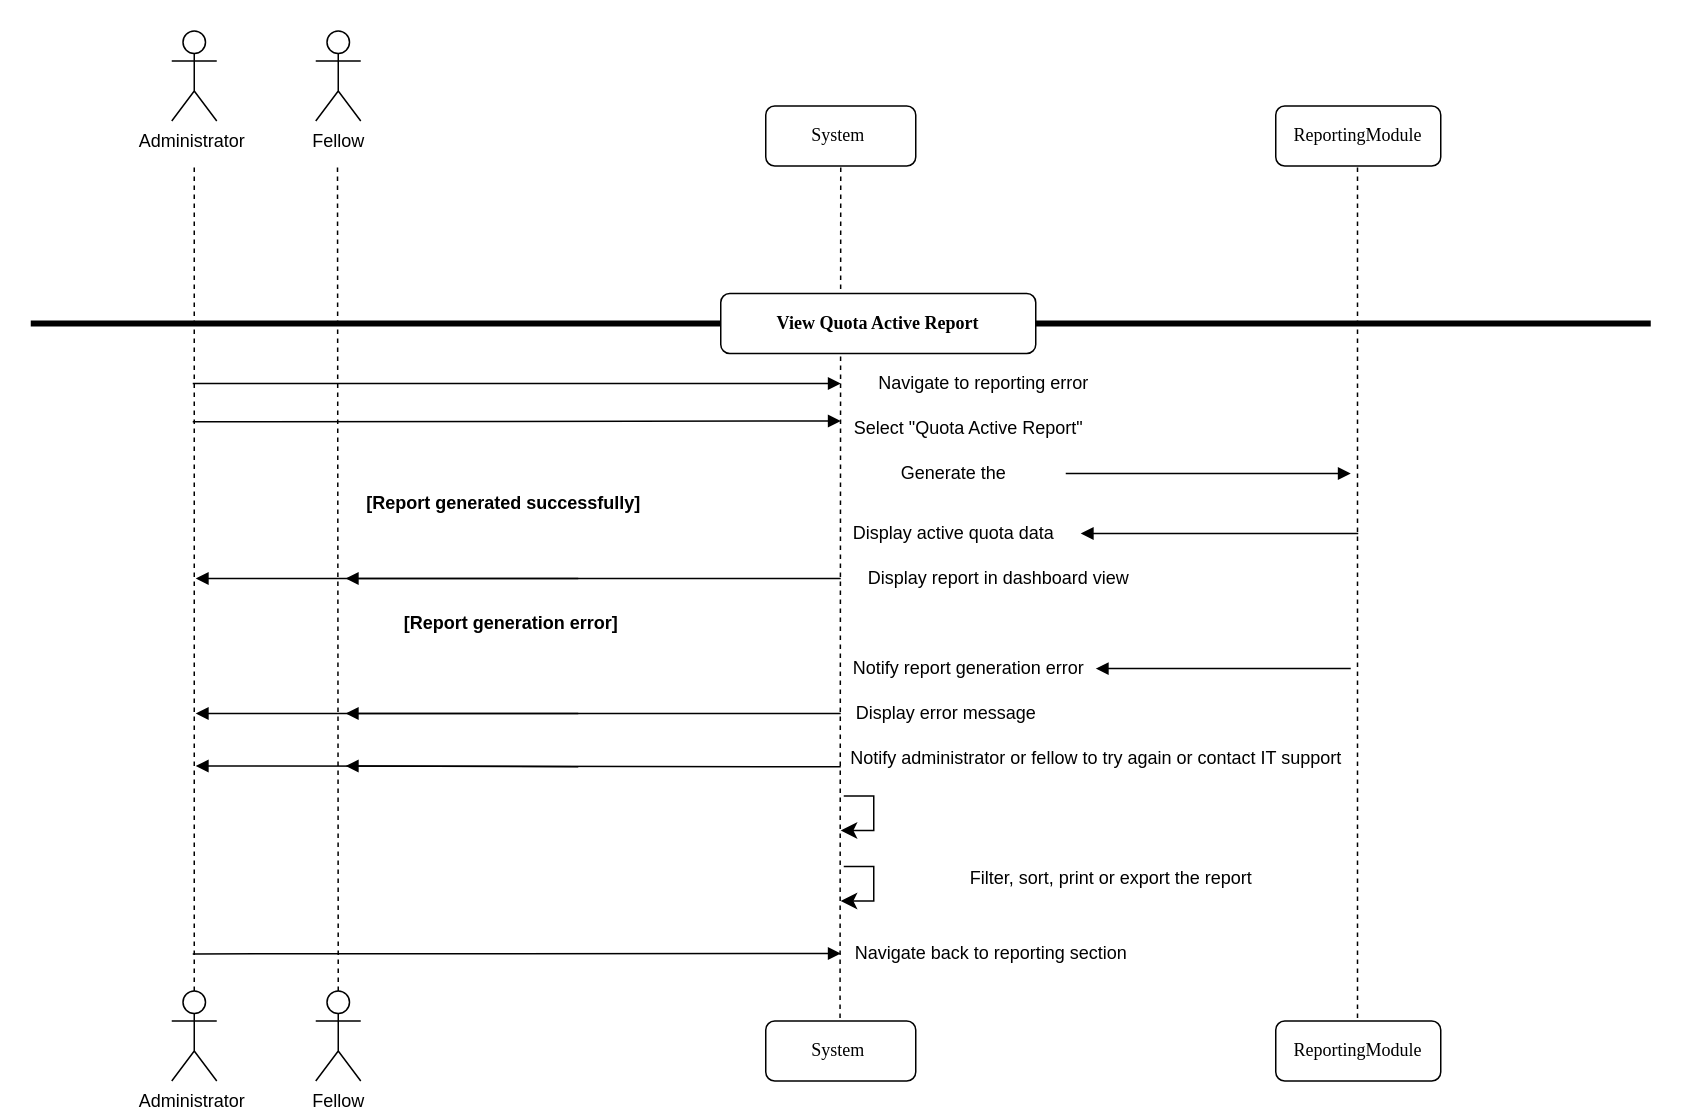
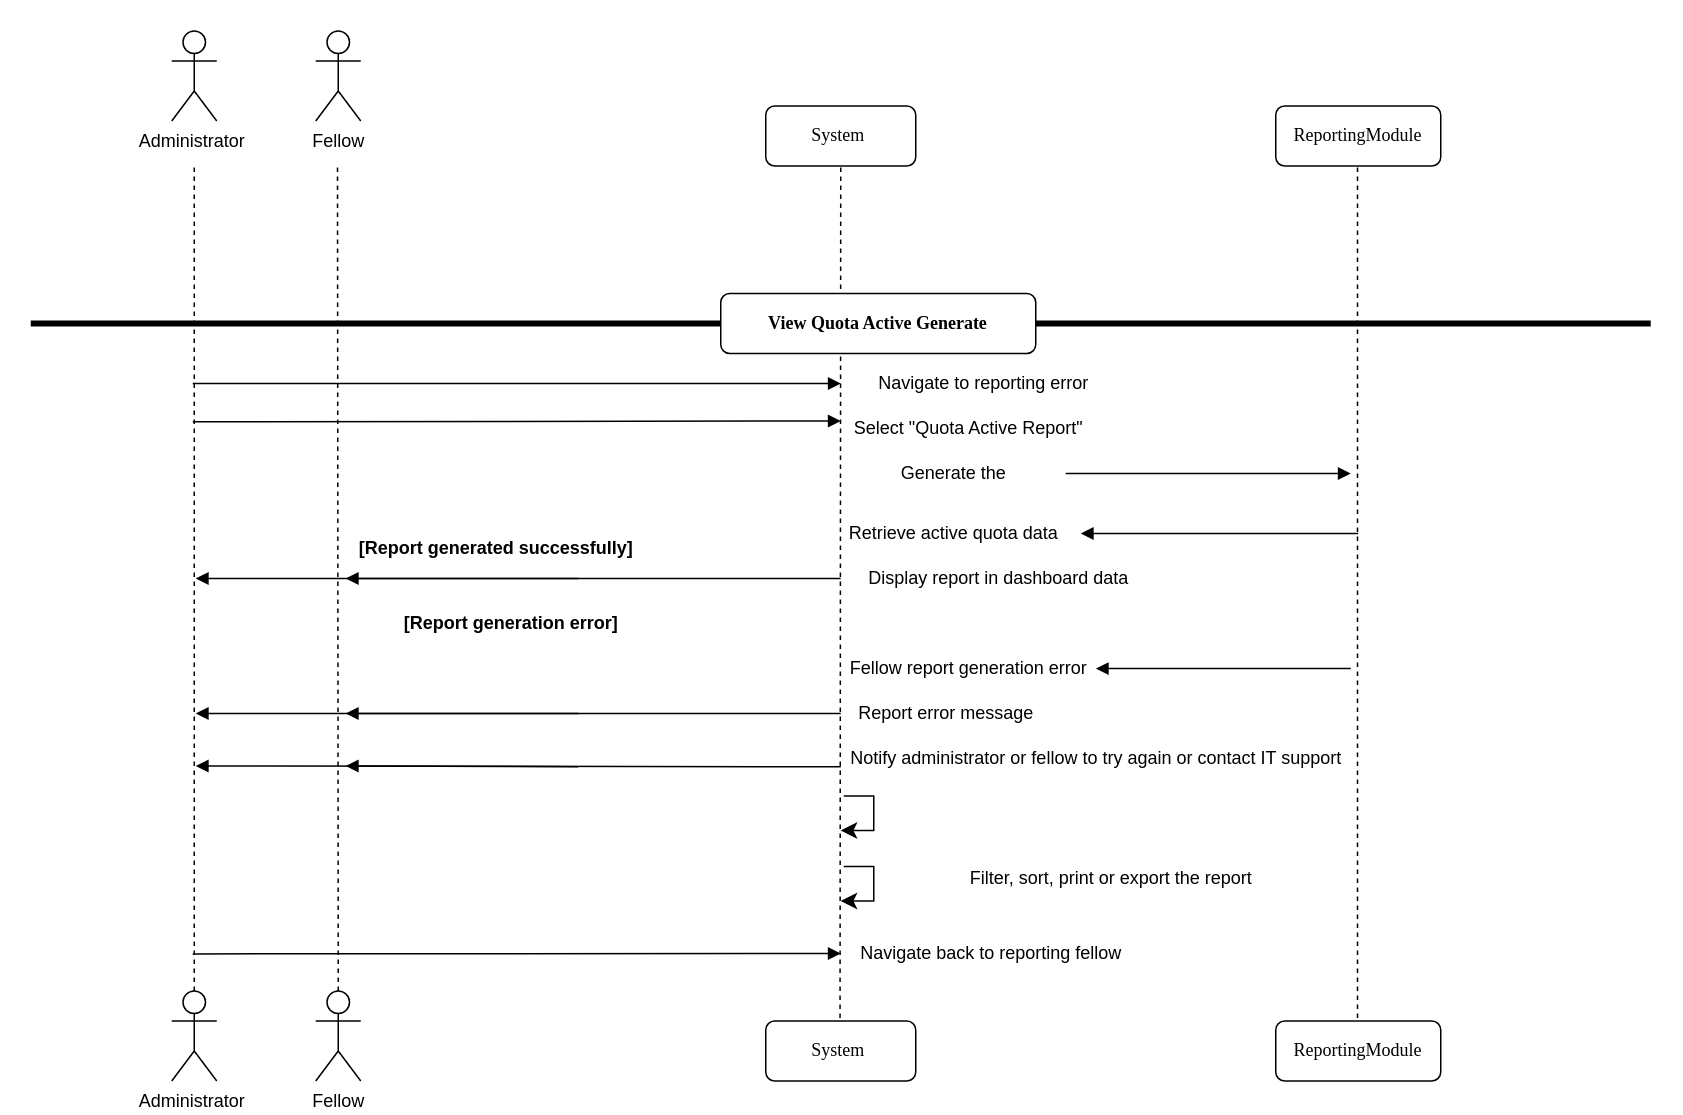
(878, 323) -> (878, 323)
(503, 503) -> (496, 548)
(954, 533) -> (954, 533)
(999, 578) -> (999, 578)
(969, 668) -> (969, 668)
(947, 713) -> (947, 713)
(992, 953) -> (992, 953)
